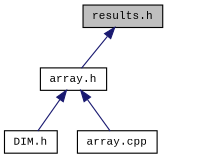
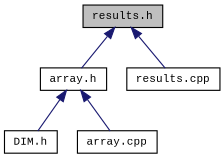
none -> (173, 79)
